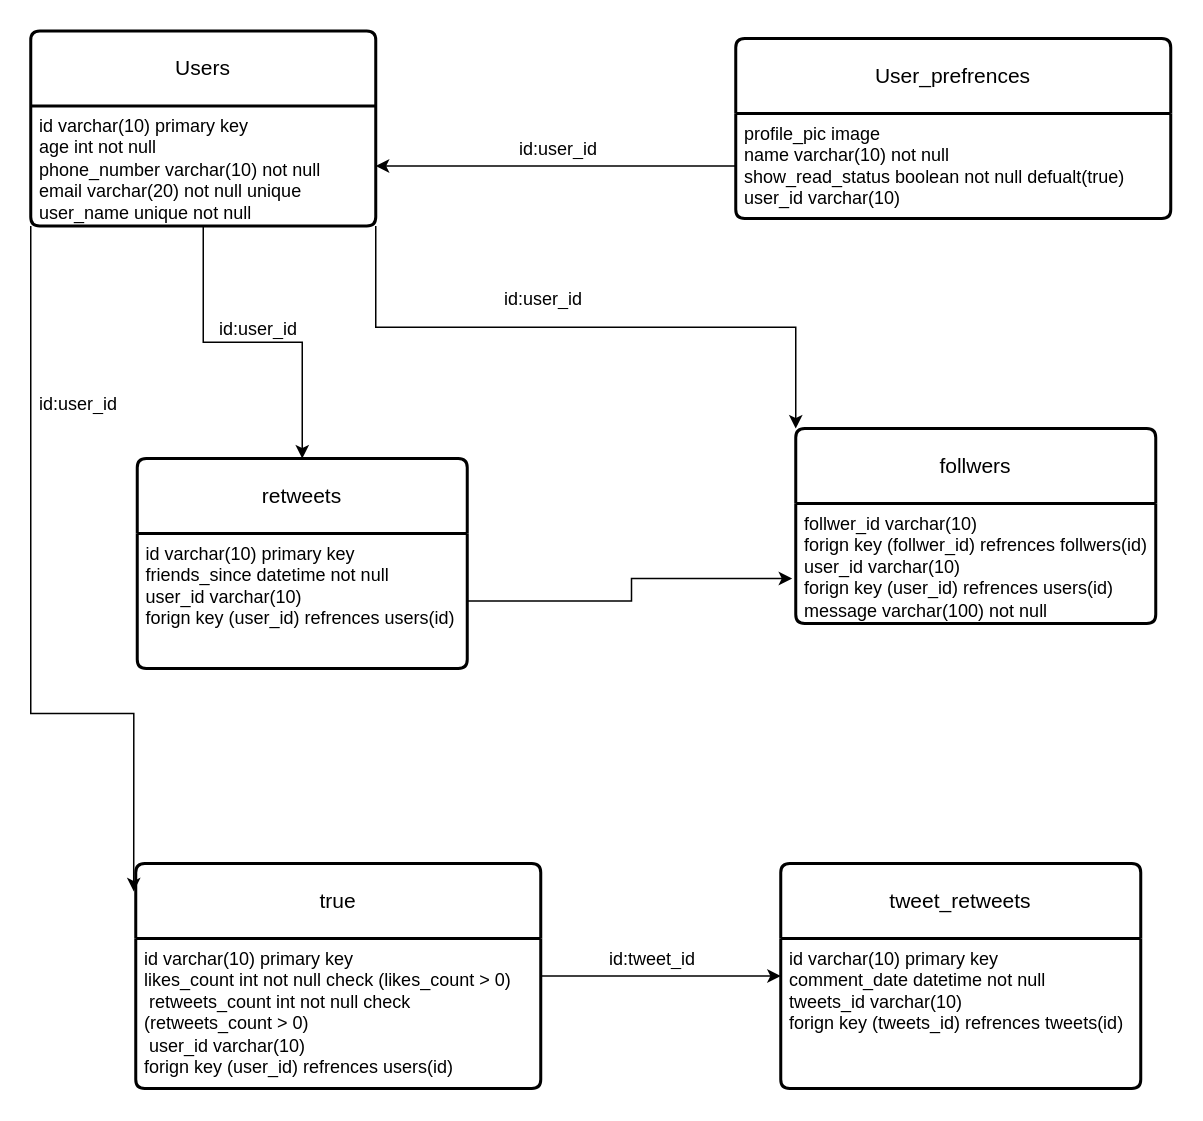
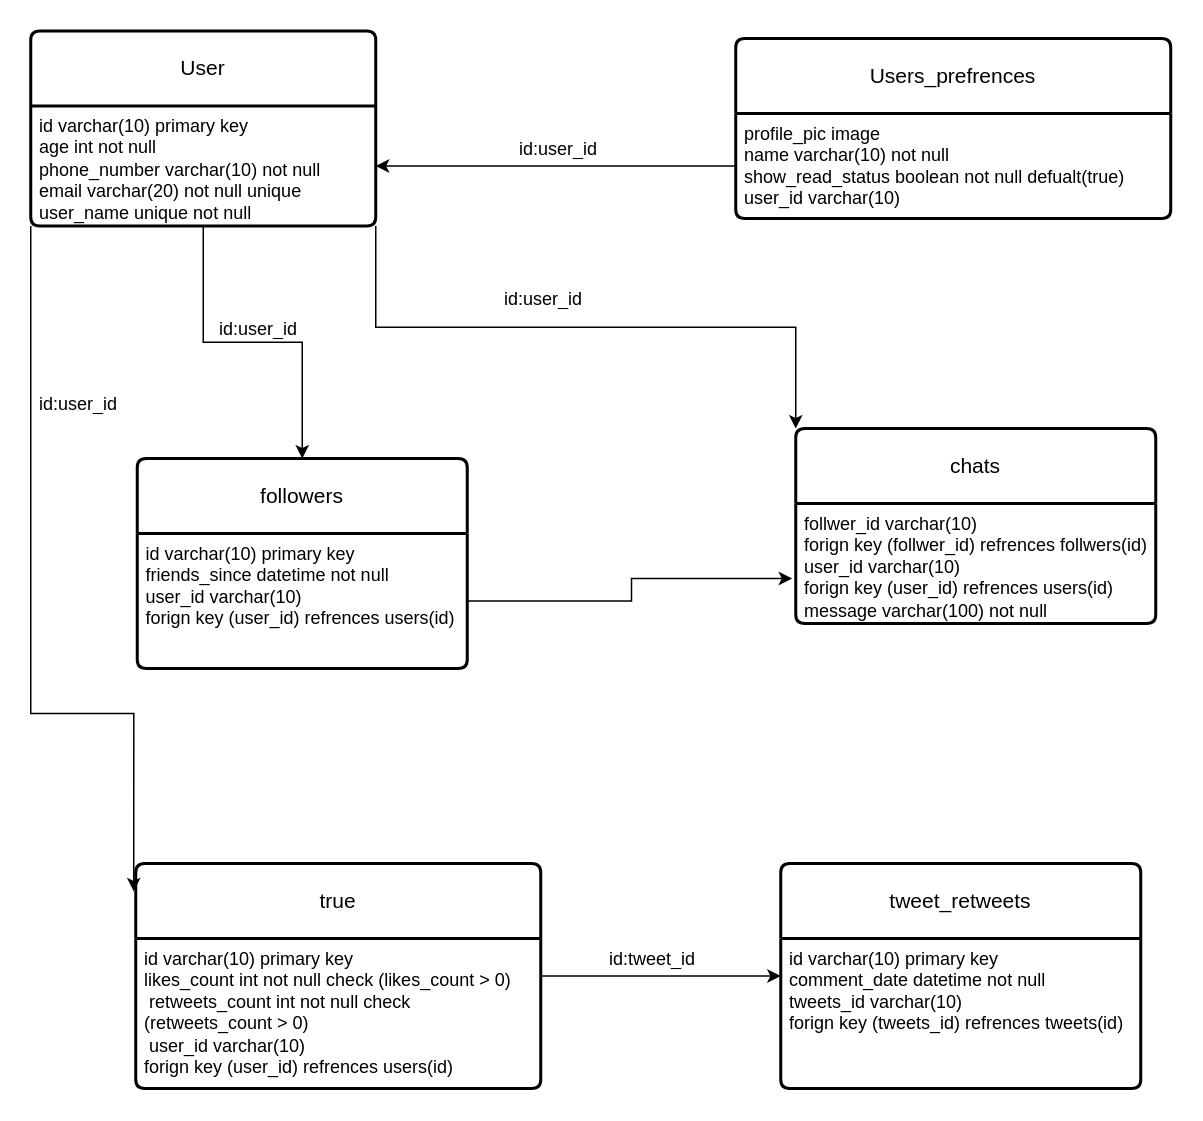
(203, 68) -> (203, 68)
(953, 76) -> (953, 76)
(976, 466) -> (976, 466)
(302, 496) -> (302, 496)
